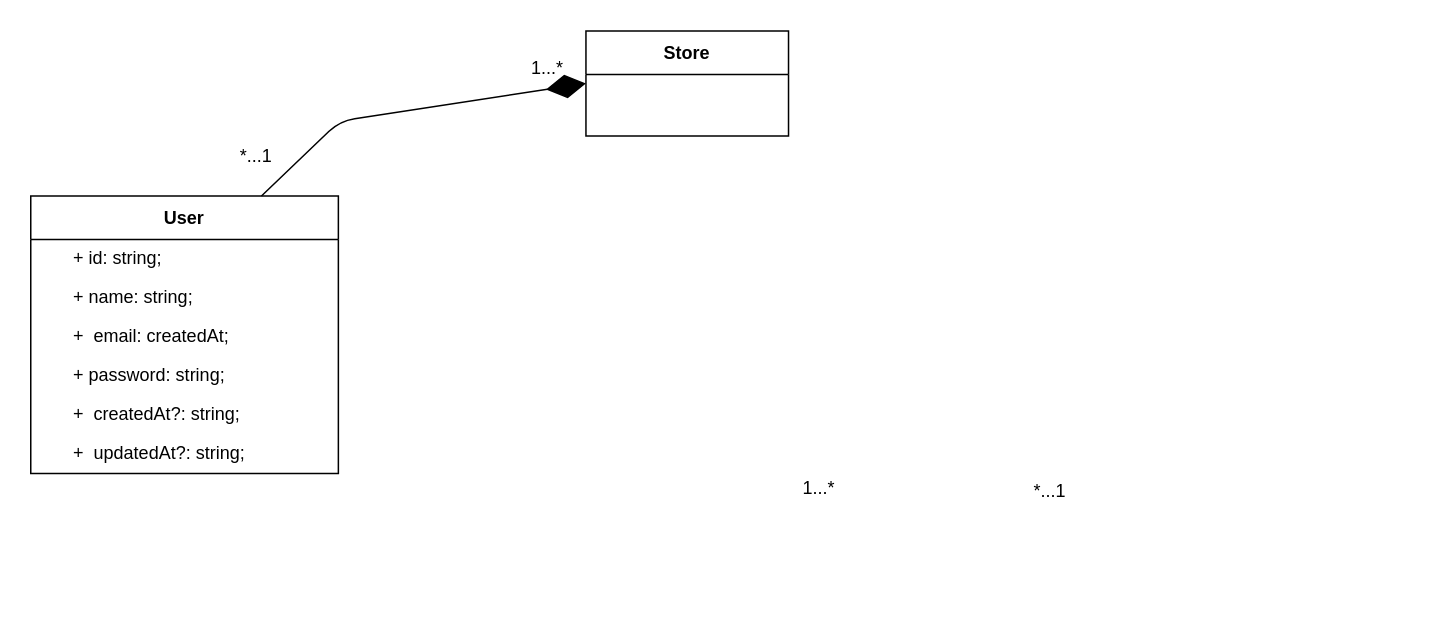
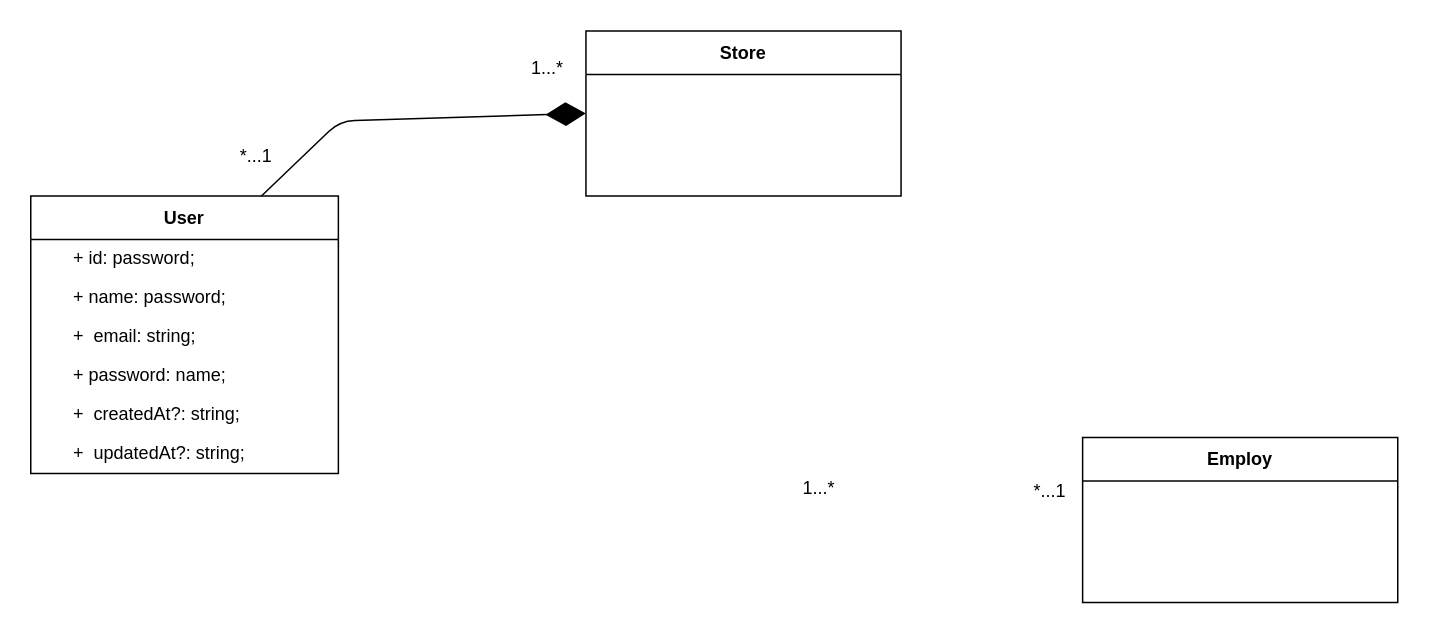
(687, 83) -> (743, 113)
(88, 259) -> (100, 259)
(100, 298) -> (112, 298)
(121, 337) -> (103, 337)
(120, 376) -> (112, 376)
none -> (1240, 520)
